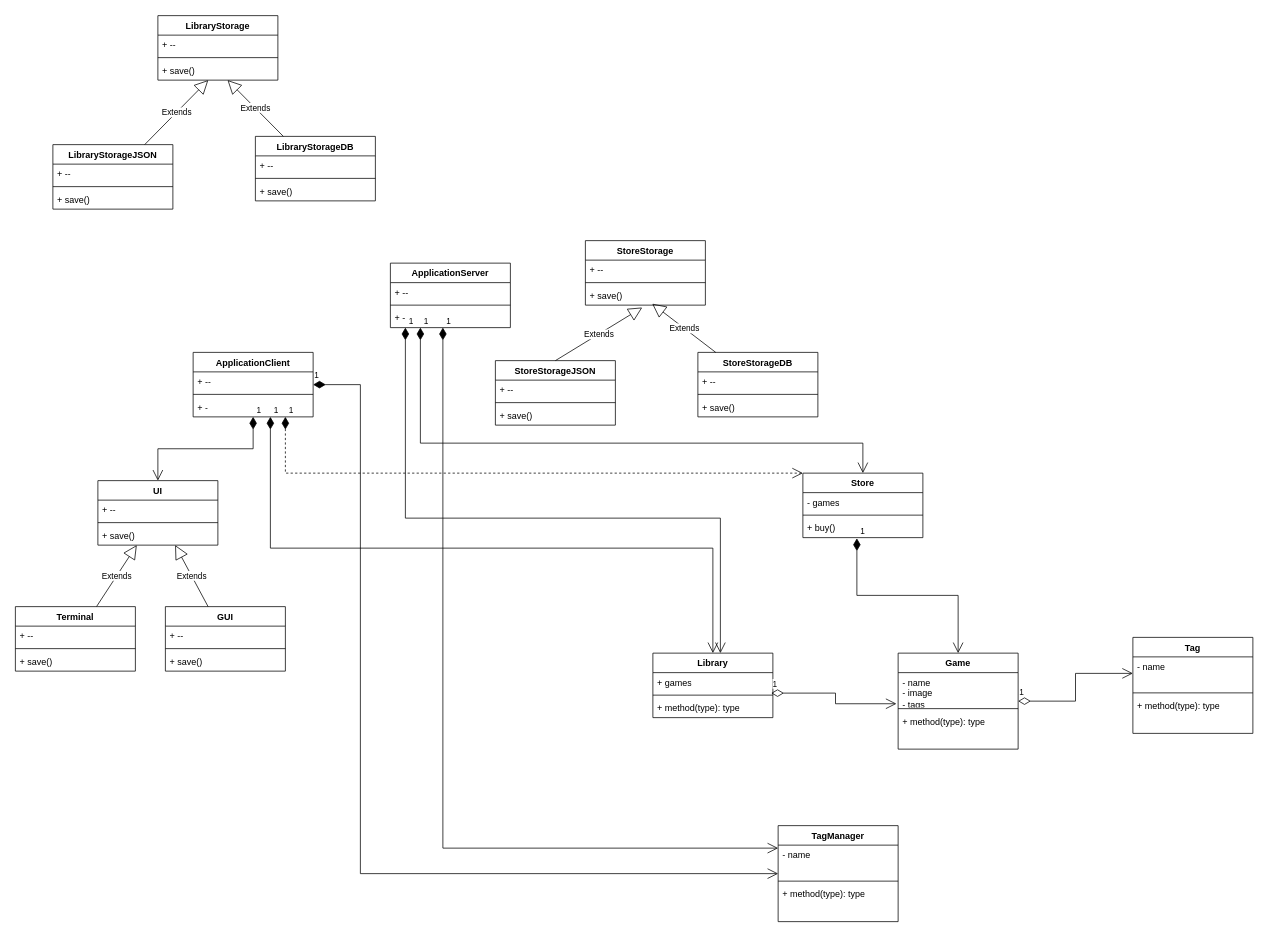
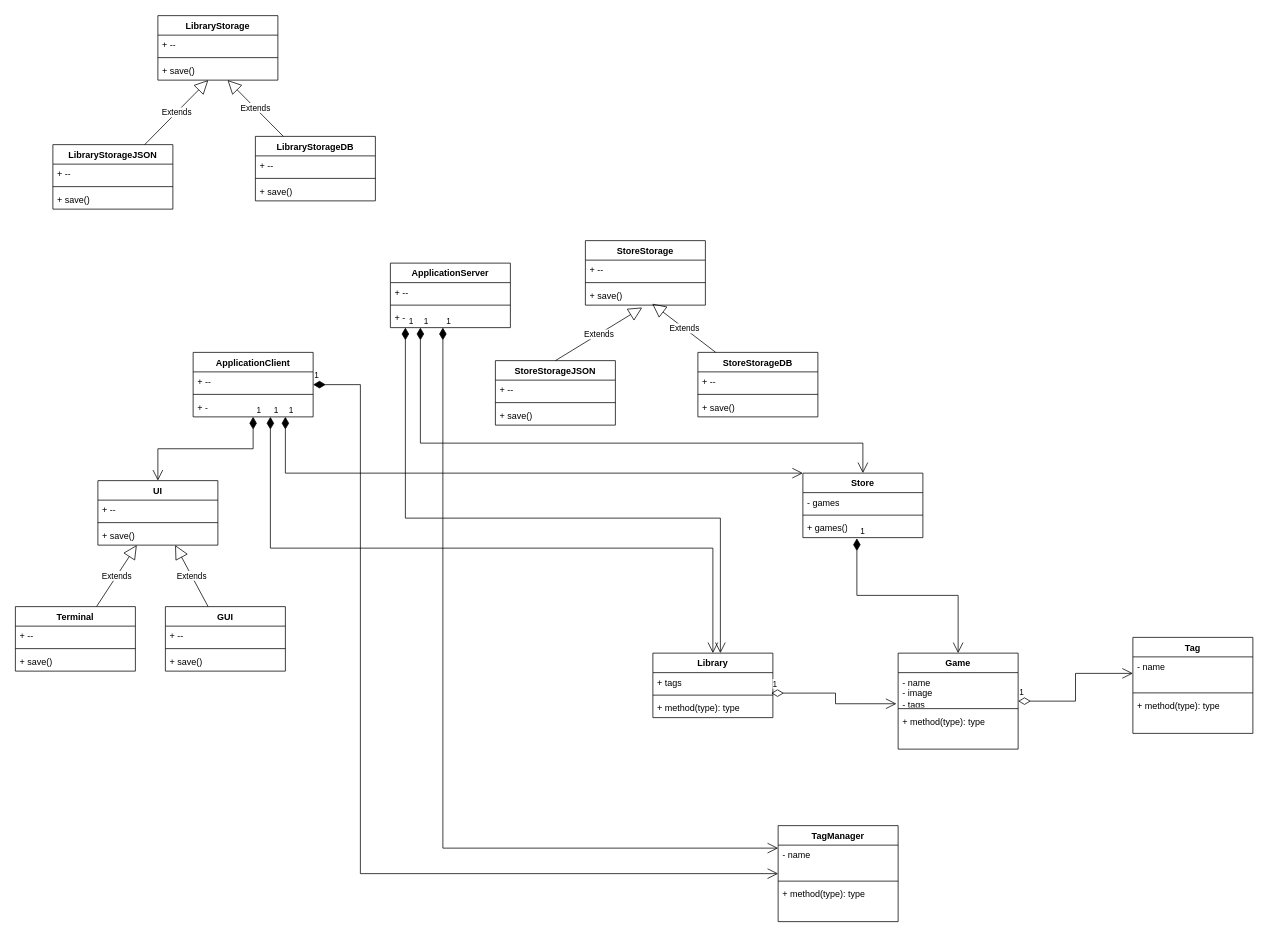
(521, 473) -> (521, 473)
(824, 529) -> (829, 529)
(674, 683) -> (671, 683)
